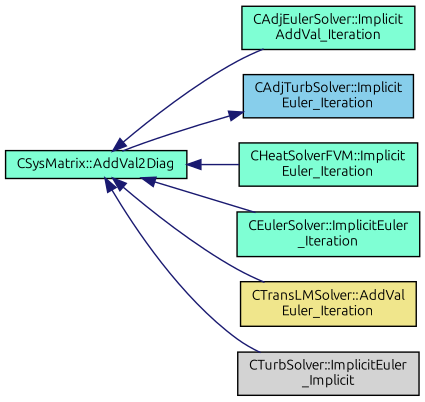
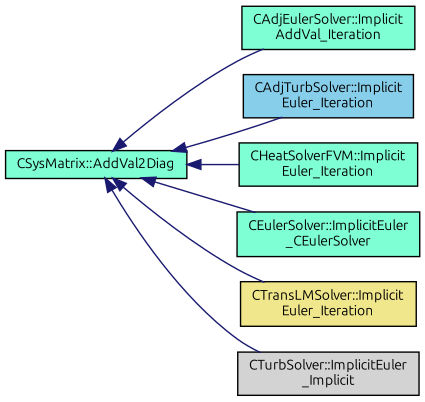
(175, 132) -> (234, 133)
(328, 234) -> (328, 234)
(328, 304) -> (328, 304)
